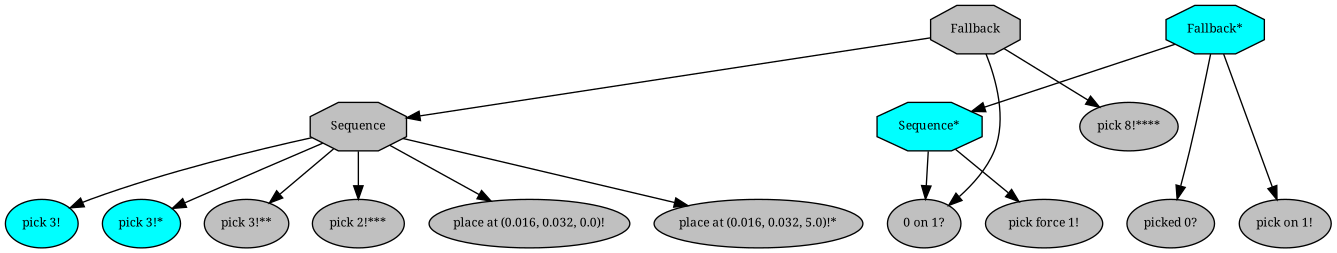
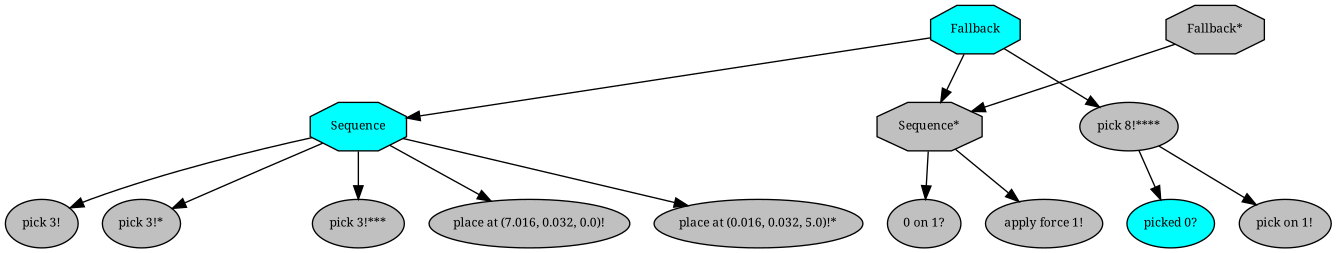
(975, 30) -> (975, 30)
(1215, 30) -> (1215, 30)
(1197, 120) -> (1147, 169)
(1248, 121) -> (1202, 172)
(358, 127) -> (358, 127)
(930, 127) -> (930, 127)
(999, 131) -> (955, 72)
(42, 224) -> (42, 224)
(141, 224) -> (141, 224)
(247, 224) -> none
(358, 224) -> (358, 224)
(529, 224) -> (529, 224)
(1044, 224) -> (1044, 224)
(1171, 224) -> (1171, 224)
